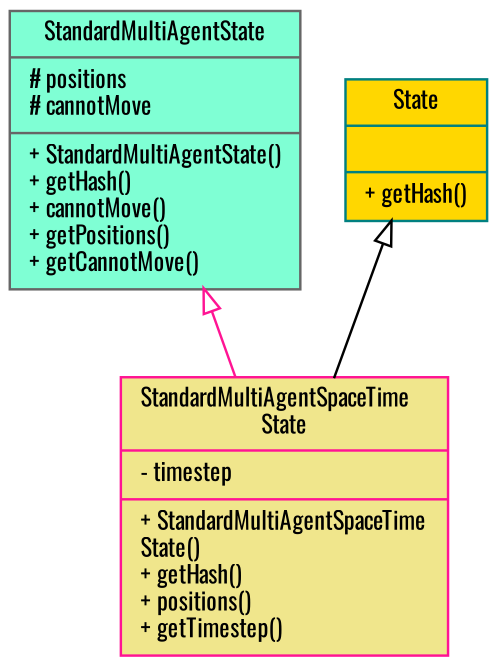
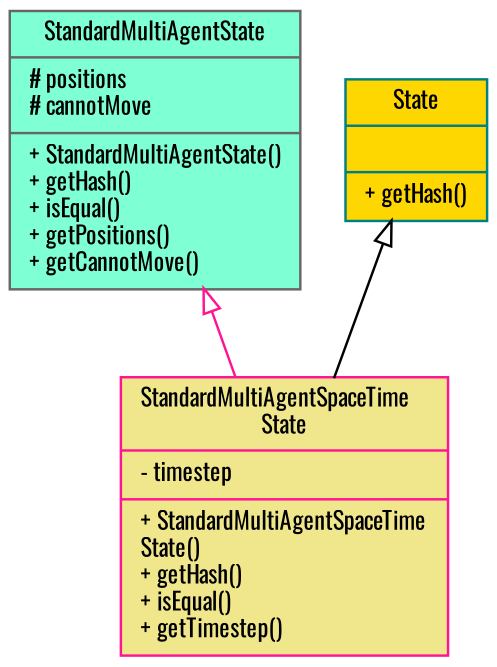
(98, 210) -> (74, 210)
(197, 603) -> (186, 603)
